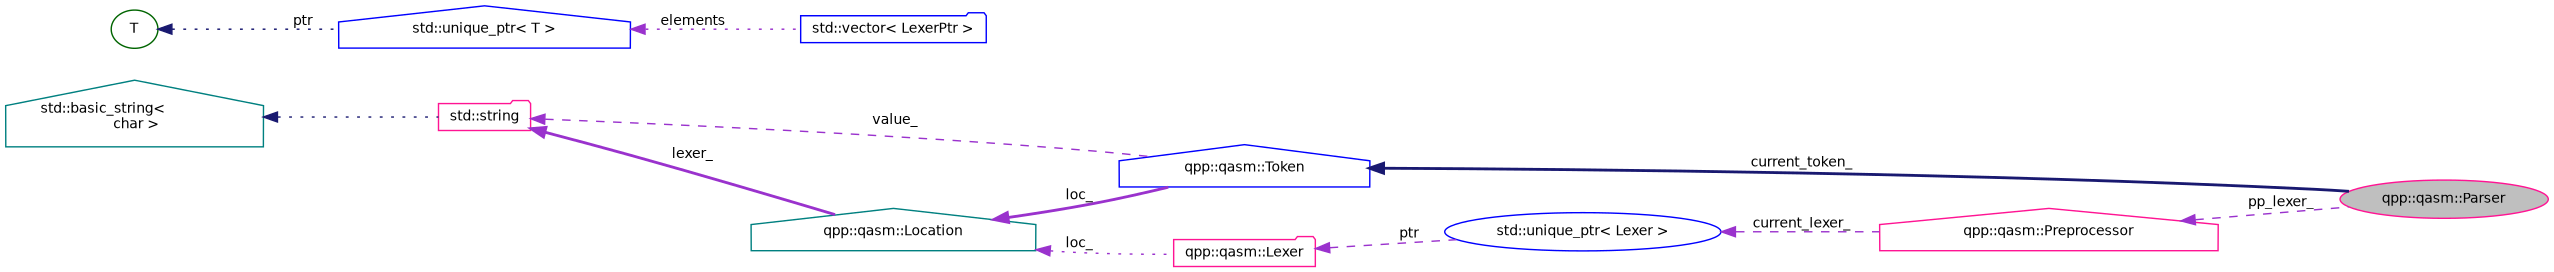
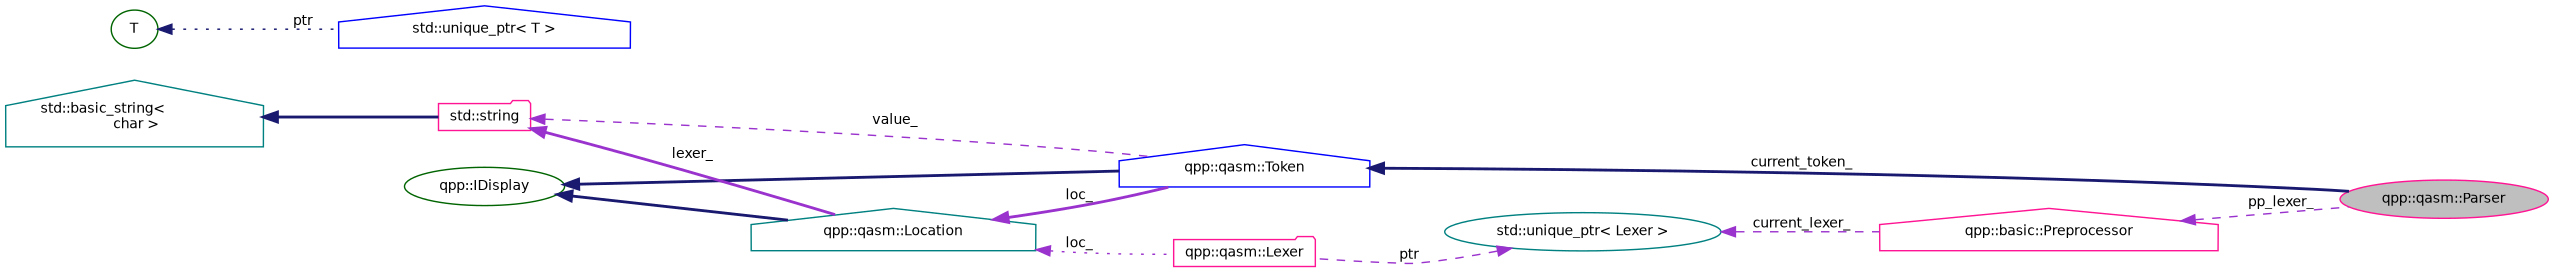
(893, 29) -> none
(358, 117) -> (358, 117)
none -> (485, 186)
(1583, 232) -> (1583, 232)
(2049, 232) -> (2049, 232)
(1393, 244) -> (1407, 263)
